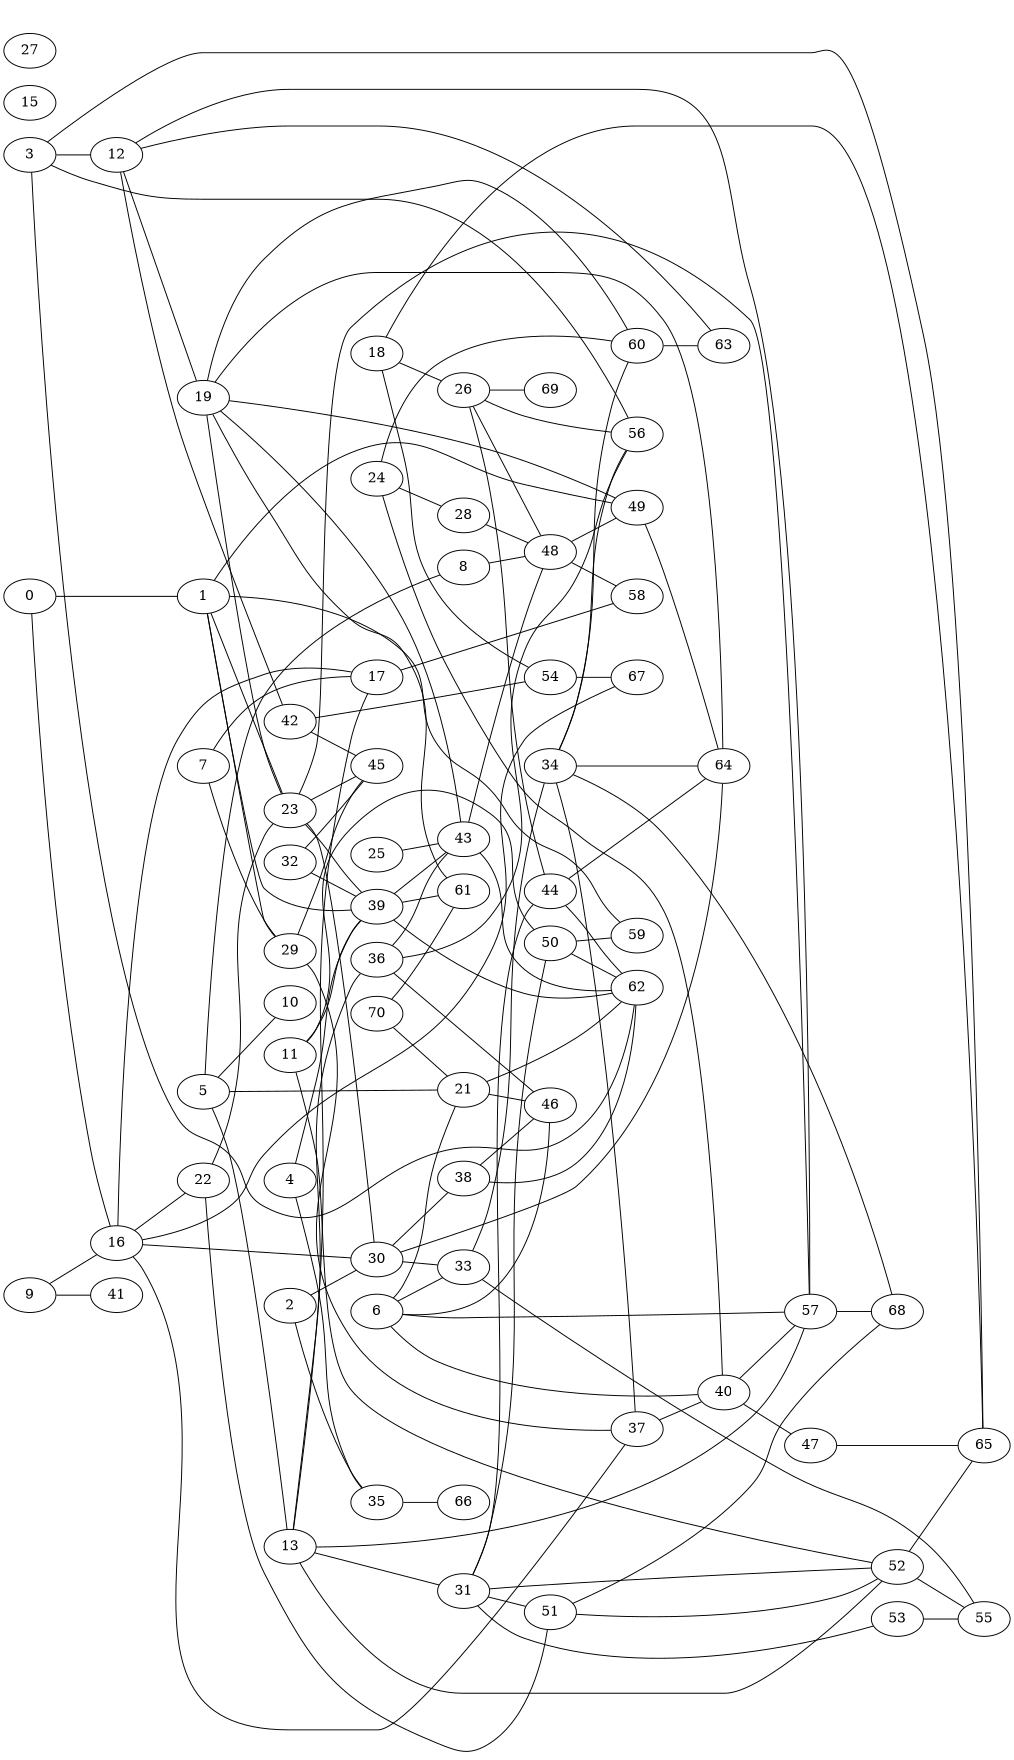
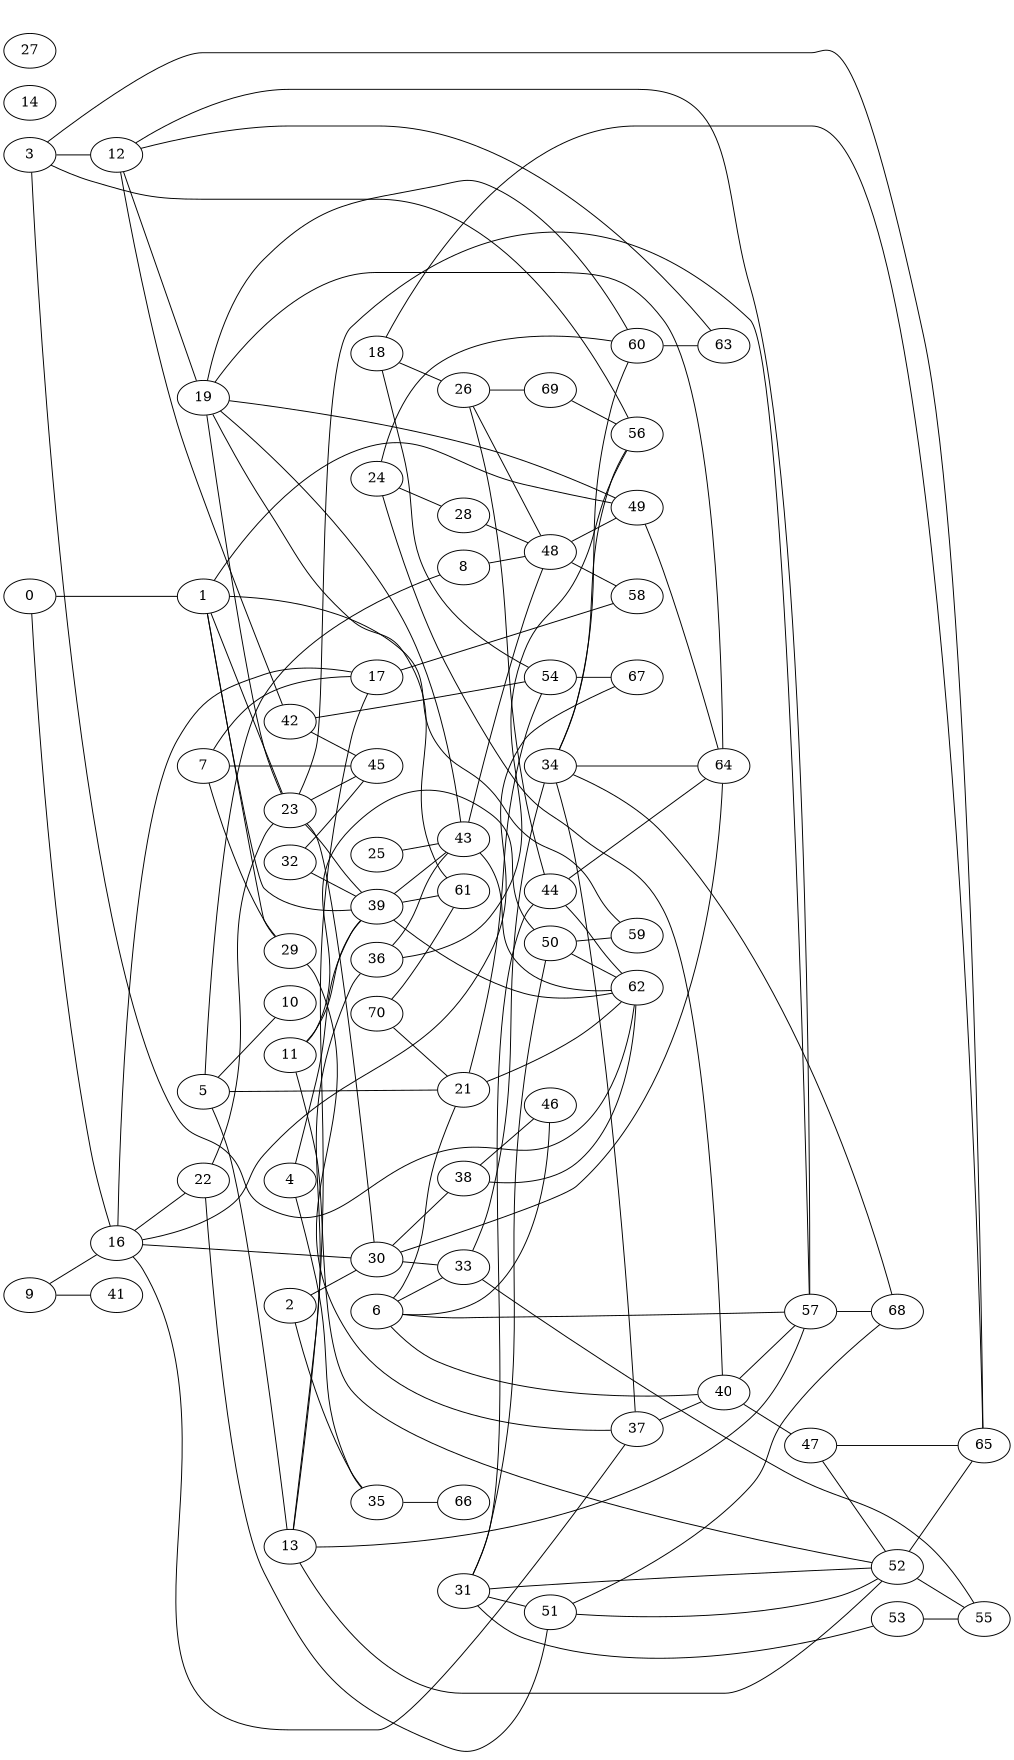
(30, 103) -> (30, 103)
(546, 422) -> (594, 412)
(318, 884) -> (290, 766)
(464, 1033) -> none
(514, 1099) -> (494, 959)
none -> (856, 1509)
(377, 1569) -> none
